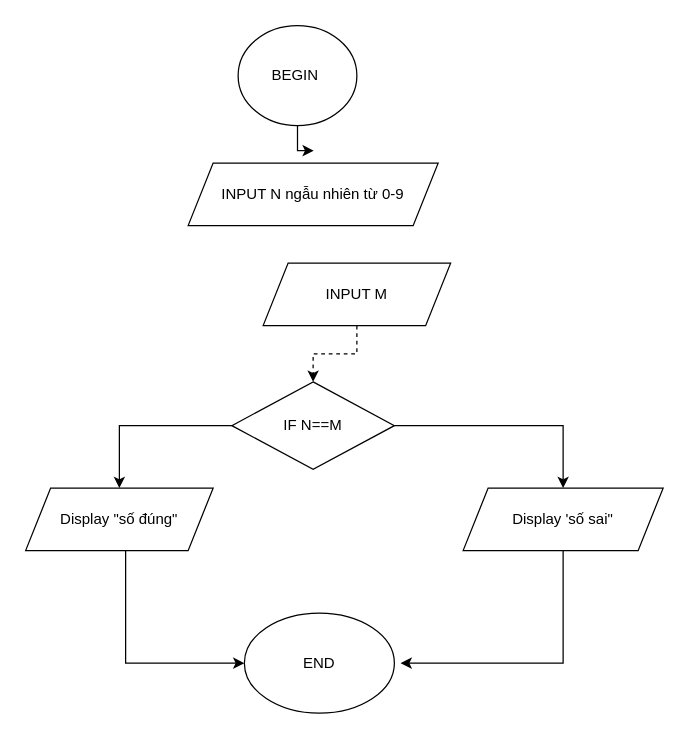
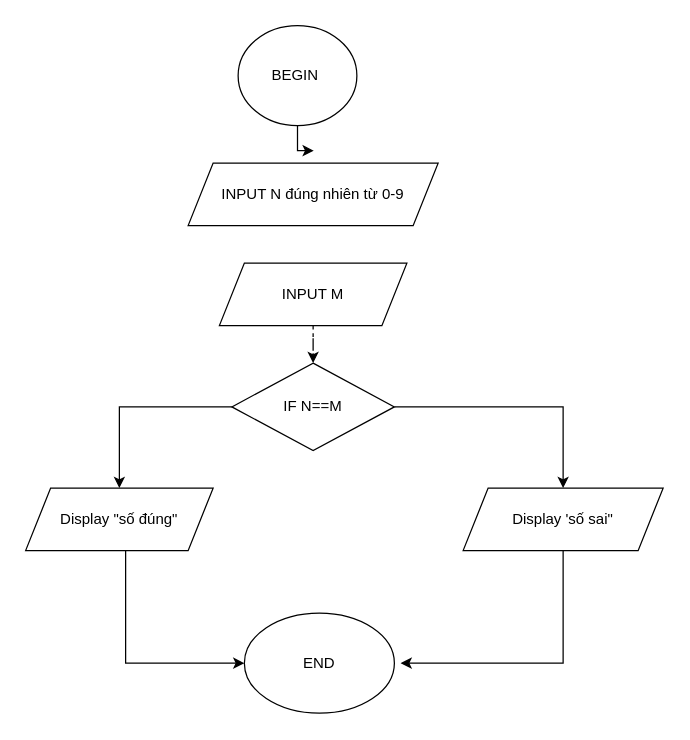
(313, 194) -> (313, 194)
(357, 294) -> (313, 294)
(313, 426) -> (313, 407)
